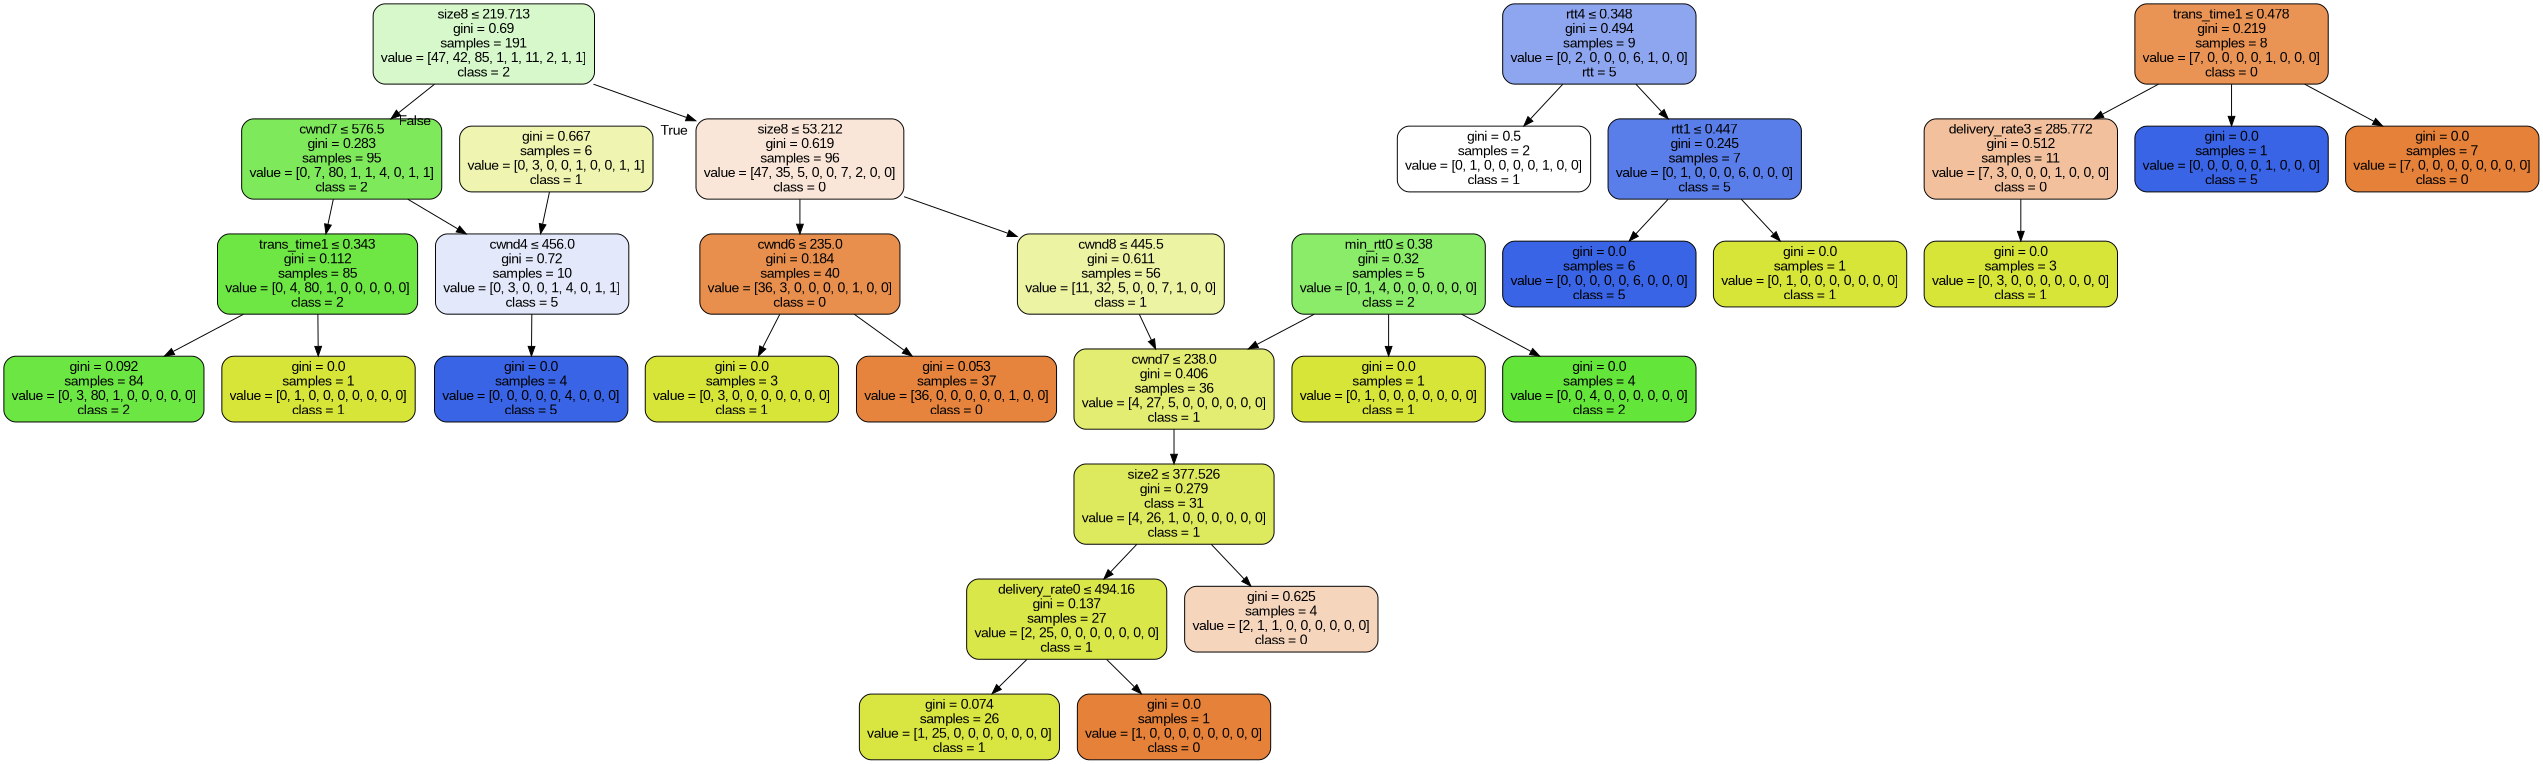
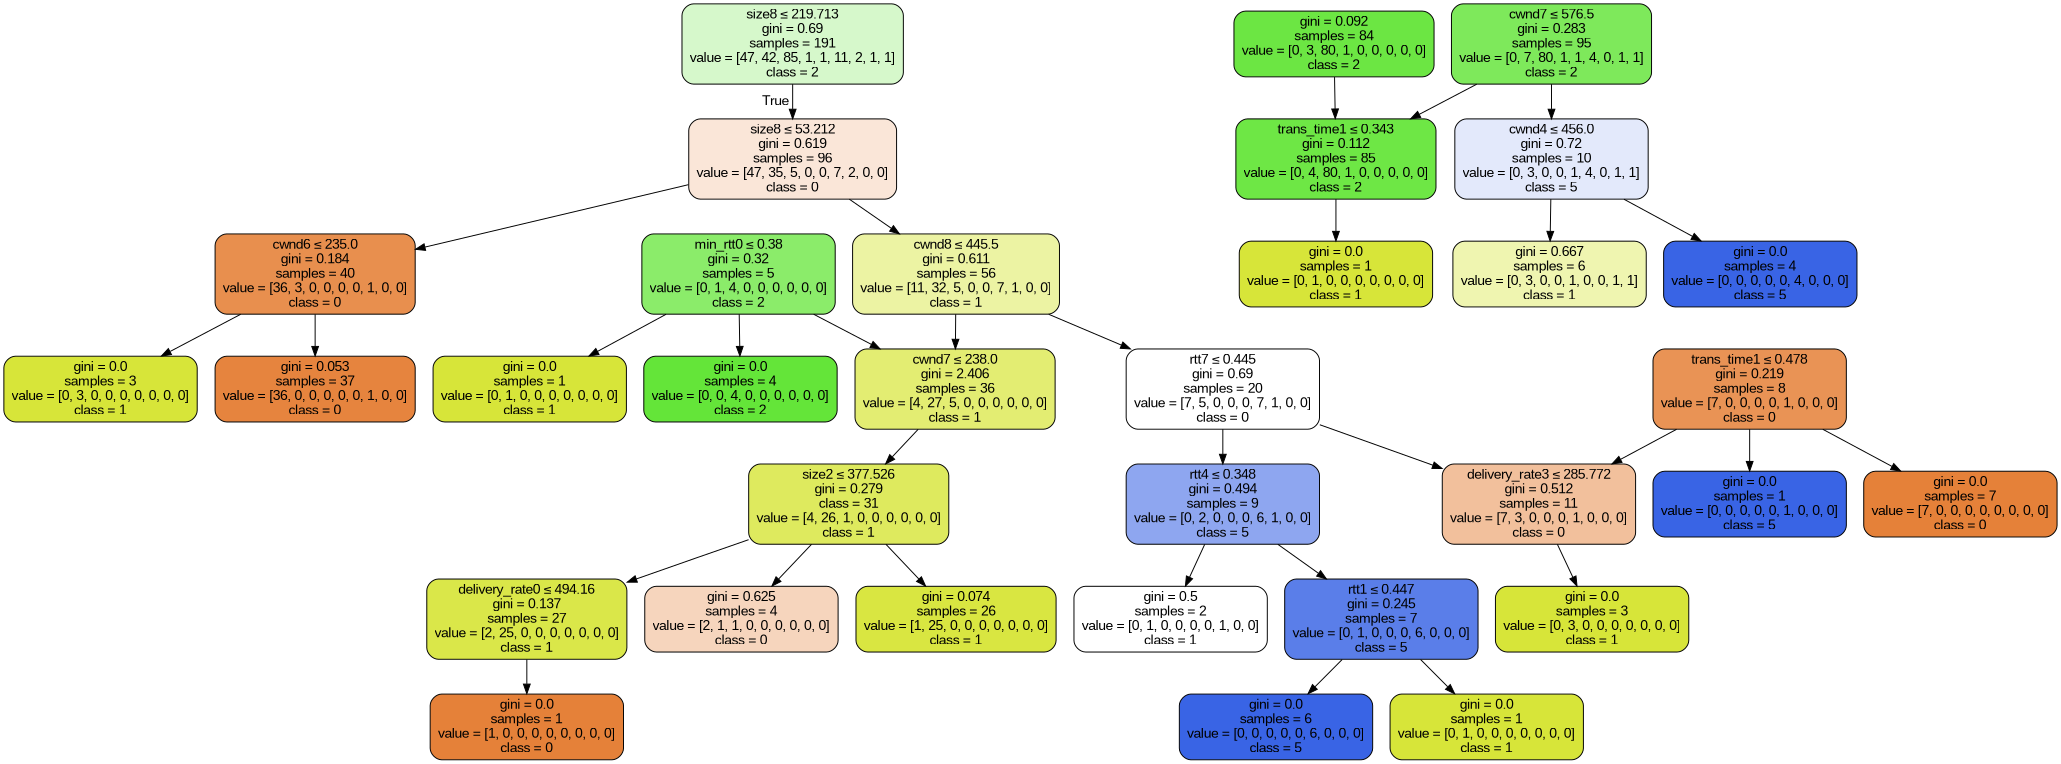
(1599, 72) -> (1223, 533)
(417, 98) -> none
(546, 208) -> (1551, 215)
(208, 333) -> (1335, 93)
(1174, 374) -> (955, 374)
none -> (1223, 389)
(1013, 673) -> (902, 562)
